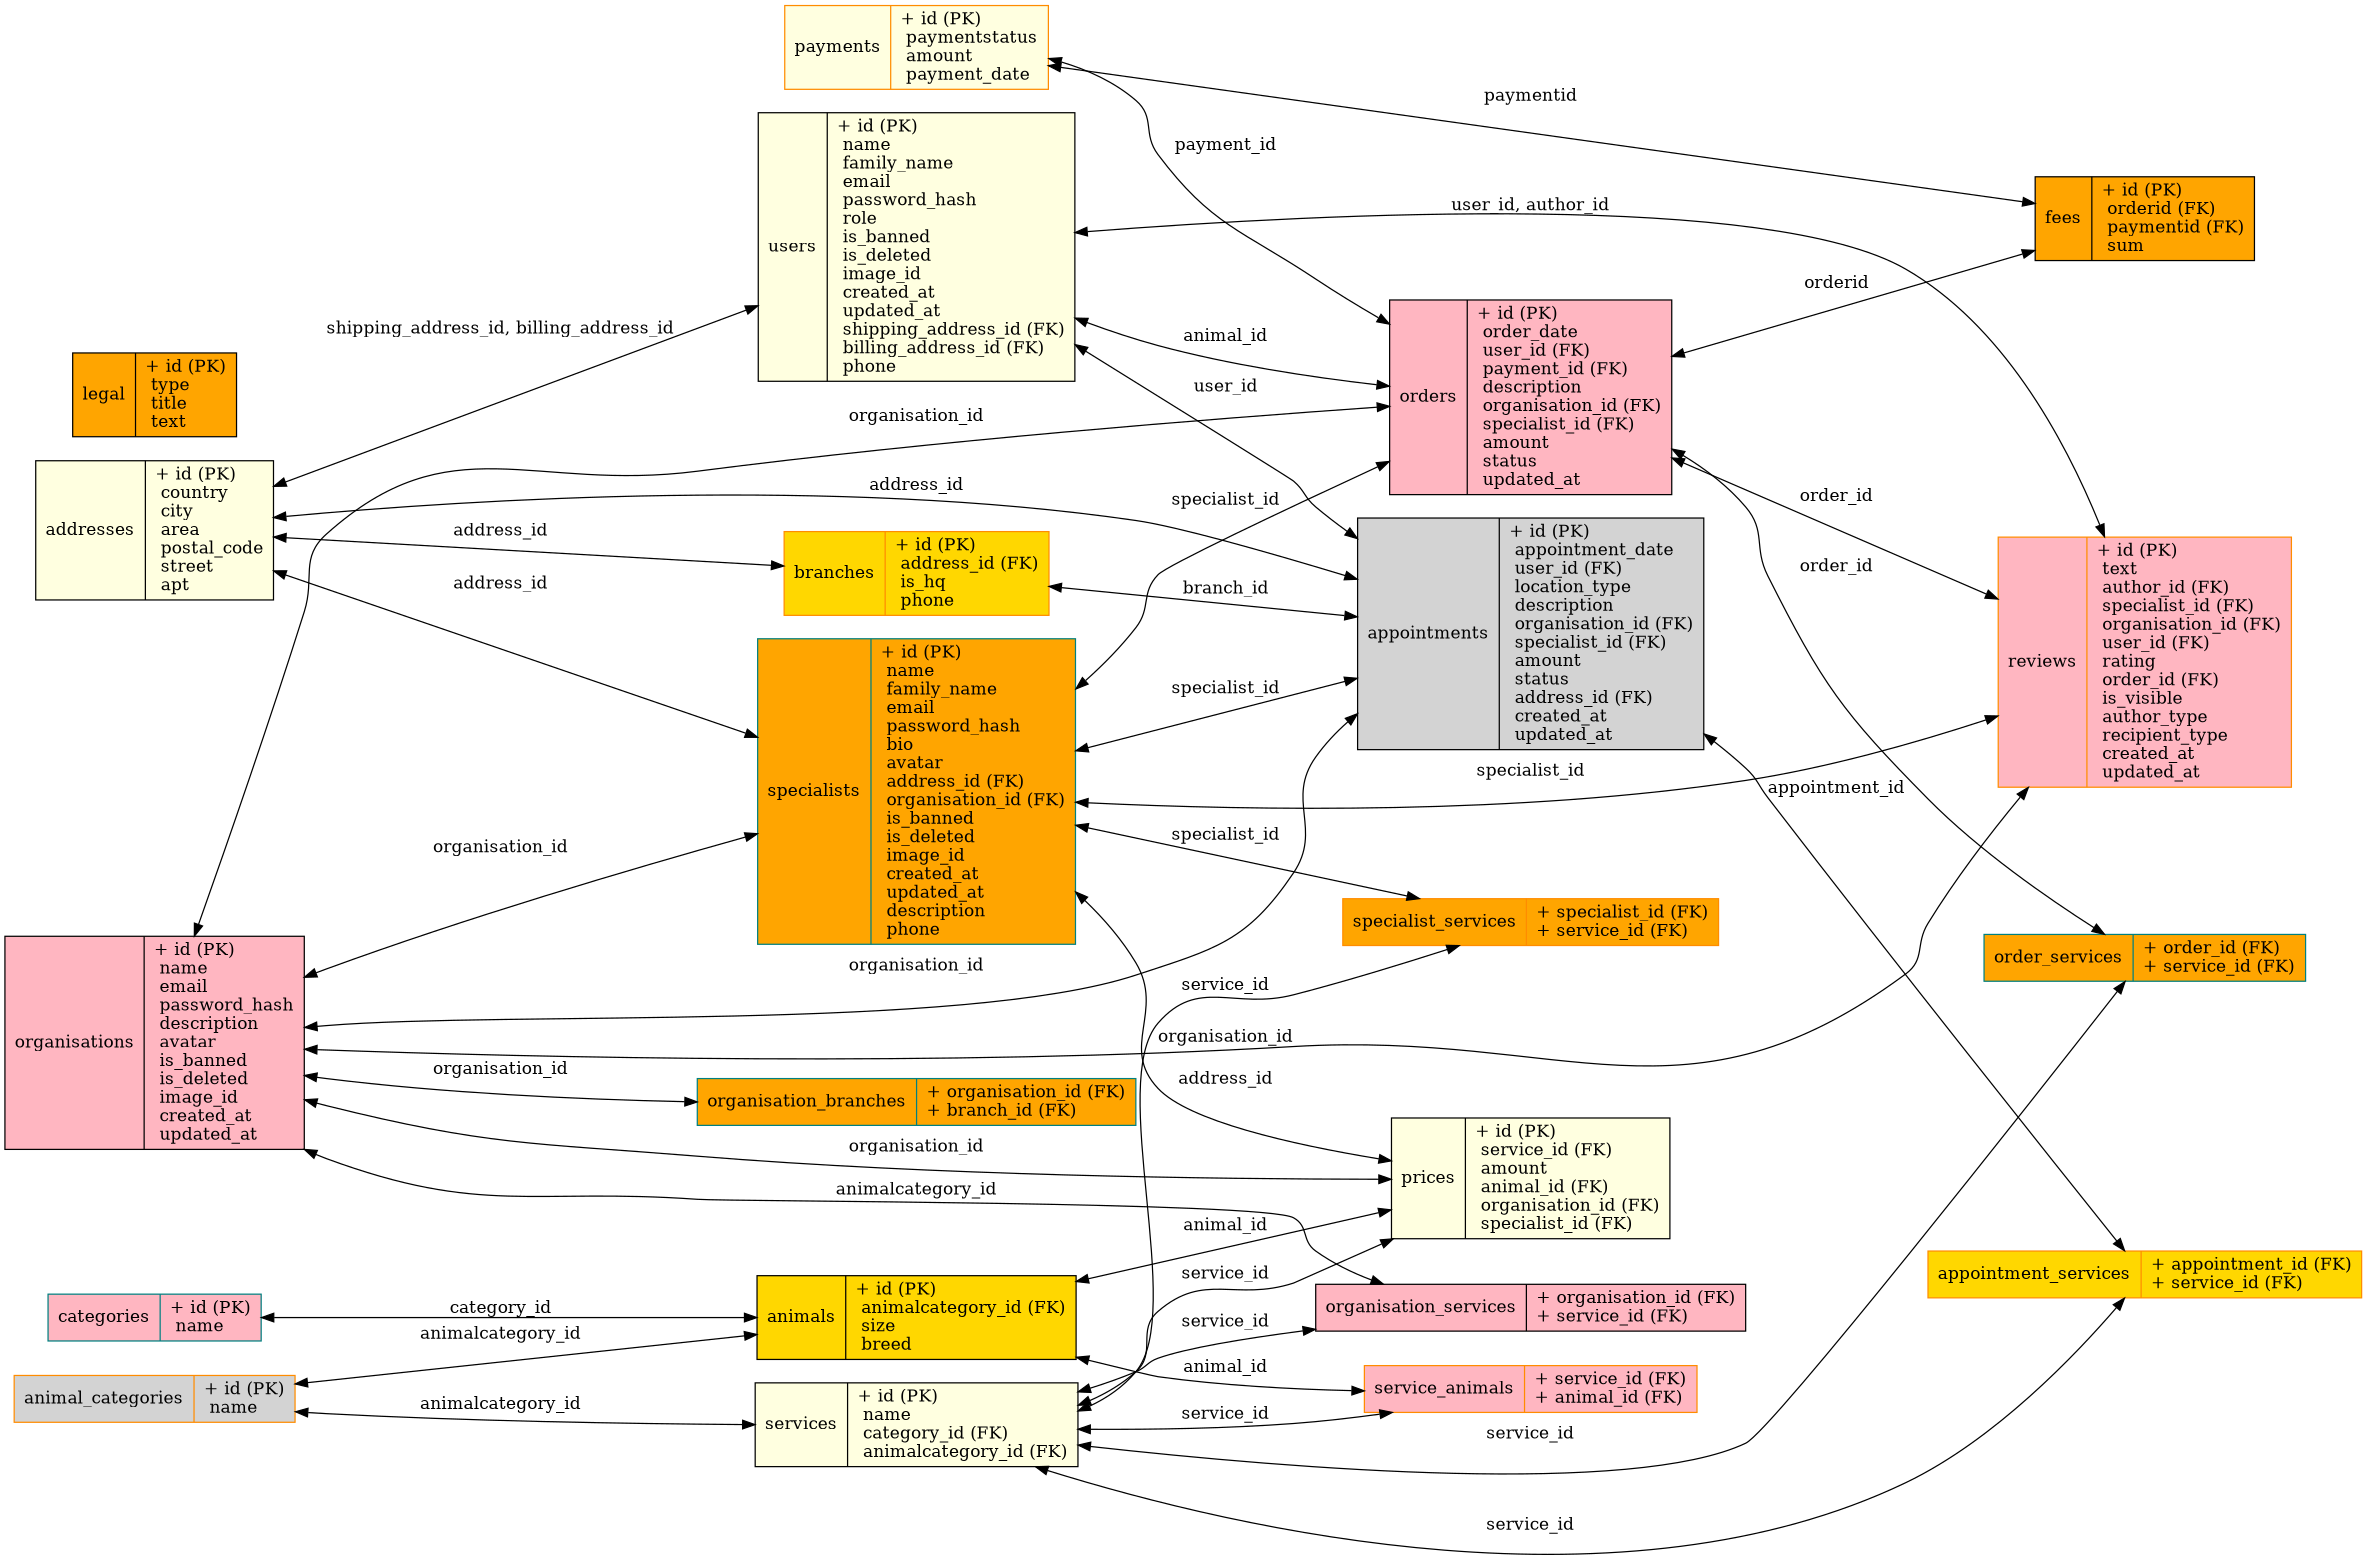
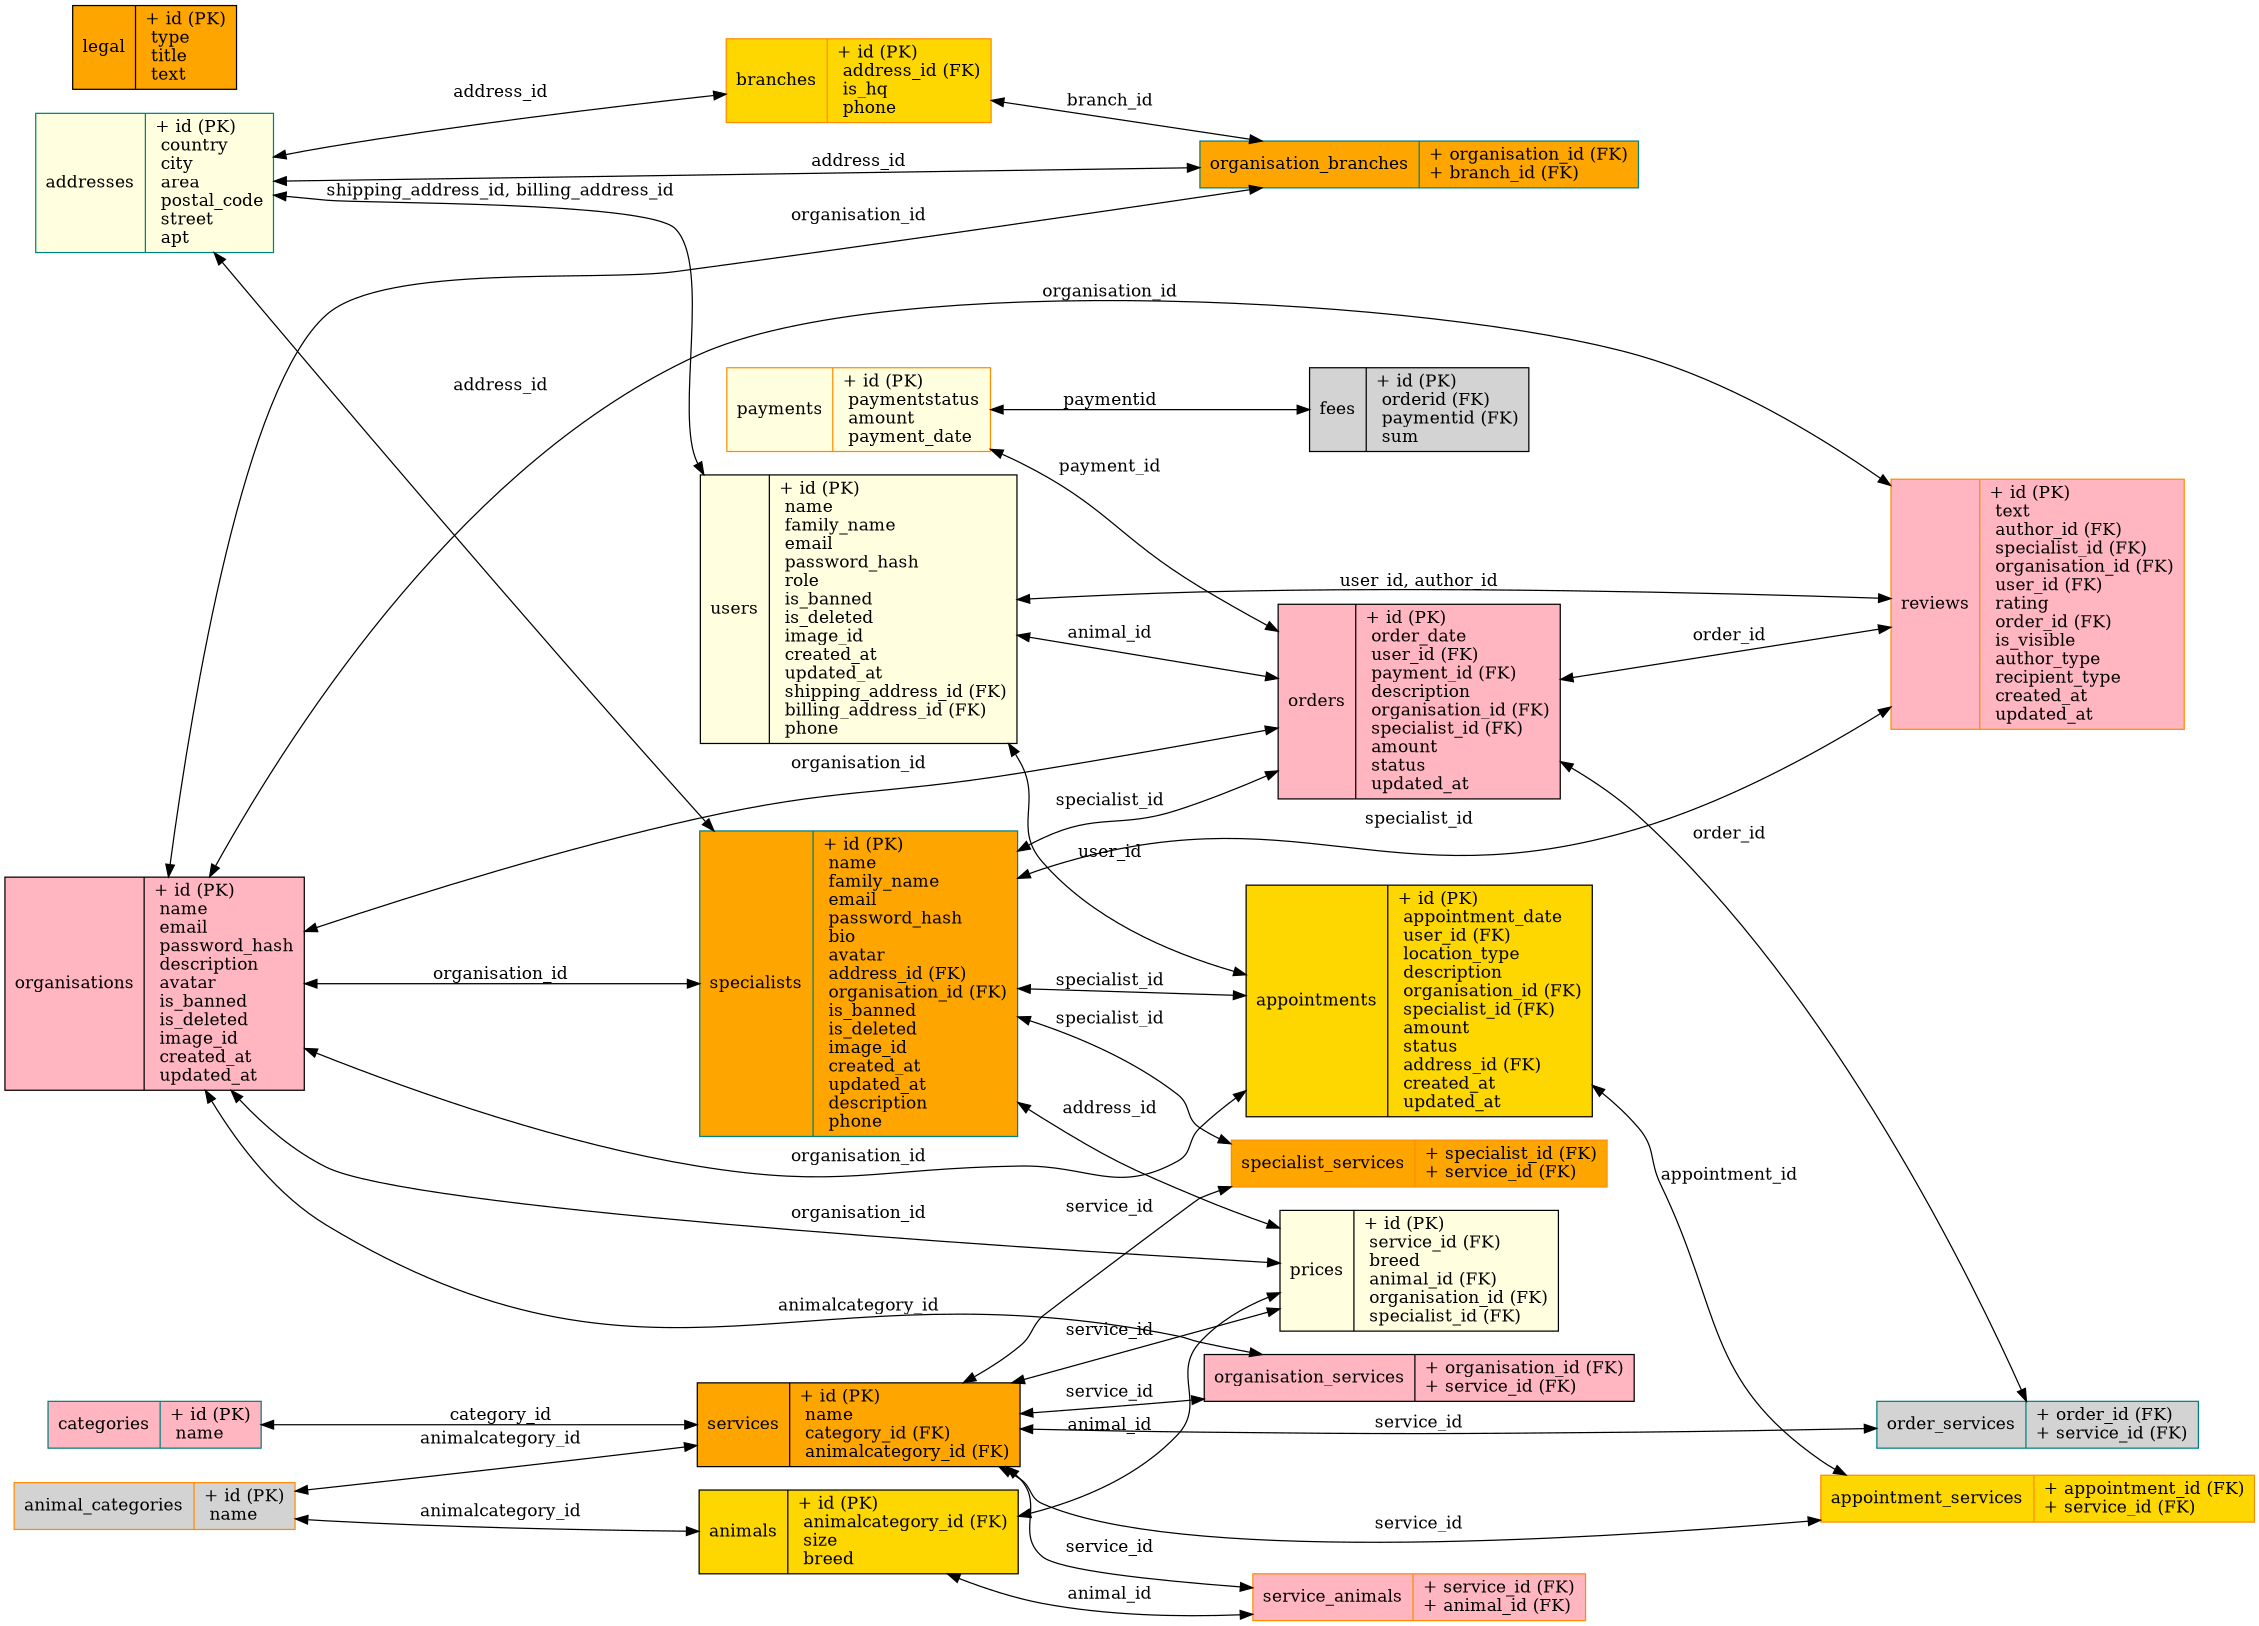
(2145, 219) -> (1419, 410)
(1853, 304) -> none
(820, 496) -> (737, 174)
(155, 530) -> (155, 183)
(1203, 602) -> (1127, 121)
(1531, 634) -> (1419, 1001)
(2145, 958) -> (2038, 1425)
(1512, 1169) -> (1392, 1261)
(509, 1318) -> (479, 1425)
(917, 1425) -> (859, 1425)
